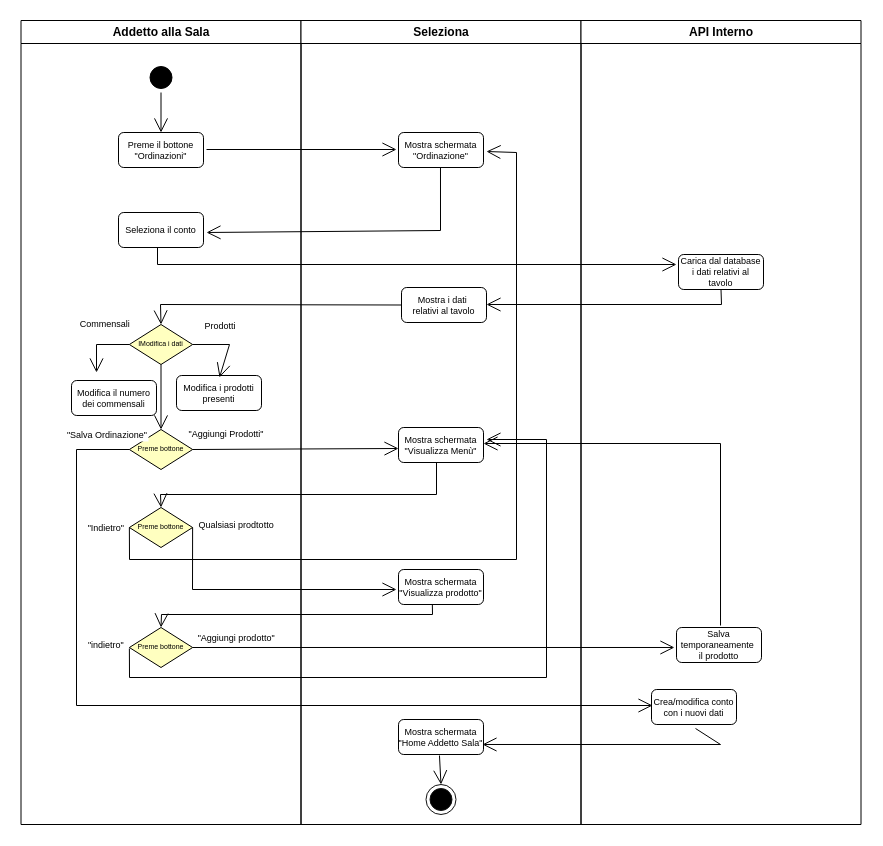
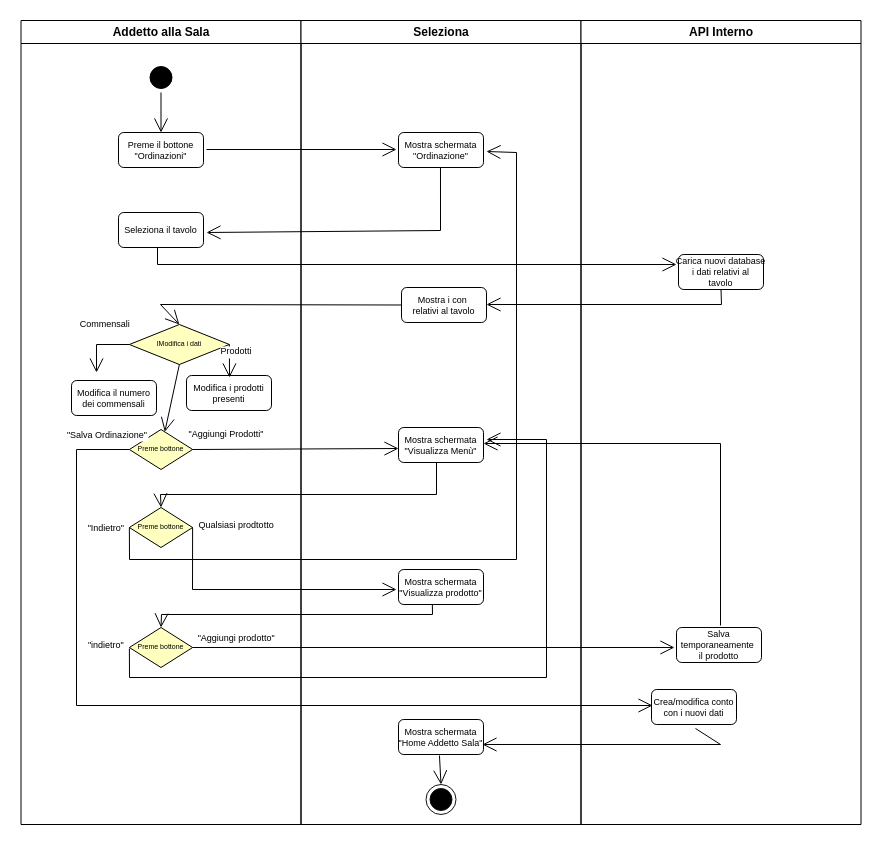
(161, 230) -> (161, 230)
(721, 261) -> (721, 261)
(444, 300) -> (444, 300)
(161, 345) -> (179, 345)
(219, 393) -> (229, 393)
